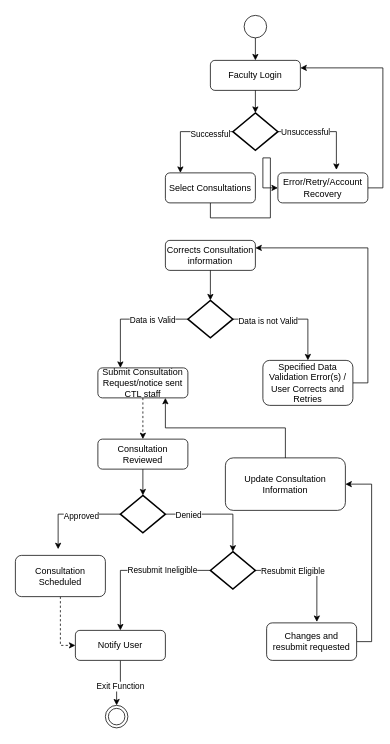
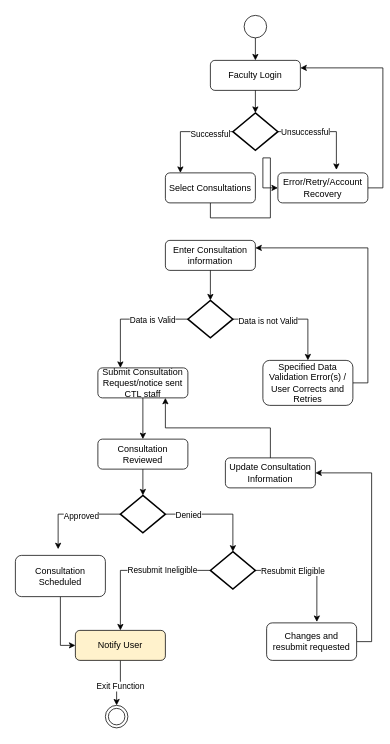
(210, 255) -> (210, 255)
(143, 416) -> (143, 416)
(285, 484) -> (270, 473)
(60, 626) -> (60, 626)
(120, 645) -> (120, 645)
